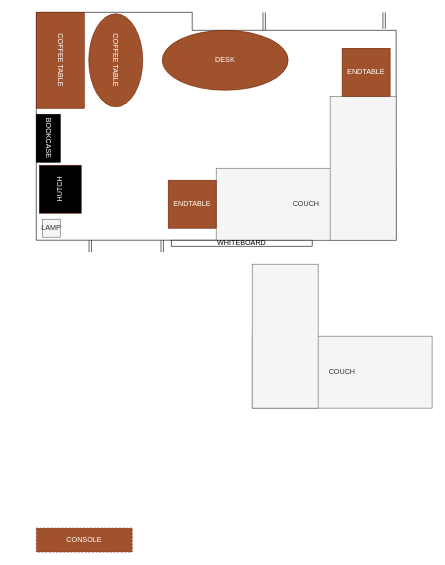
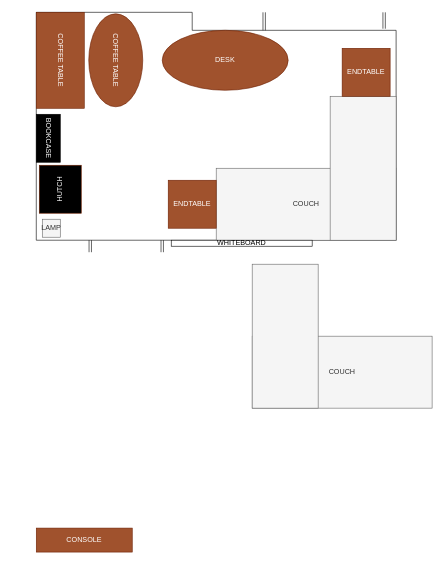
(84, 540) -> (84, 540)
